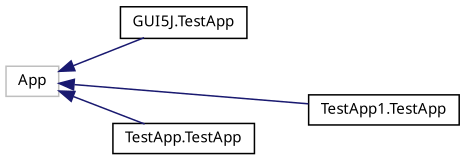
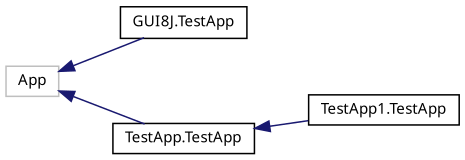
(184, 23) -> (184, 23)
(191, 94) -> (289, 123)
